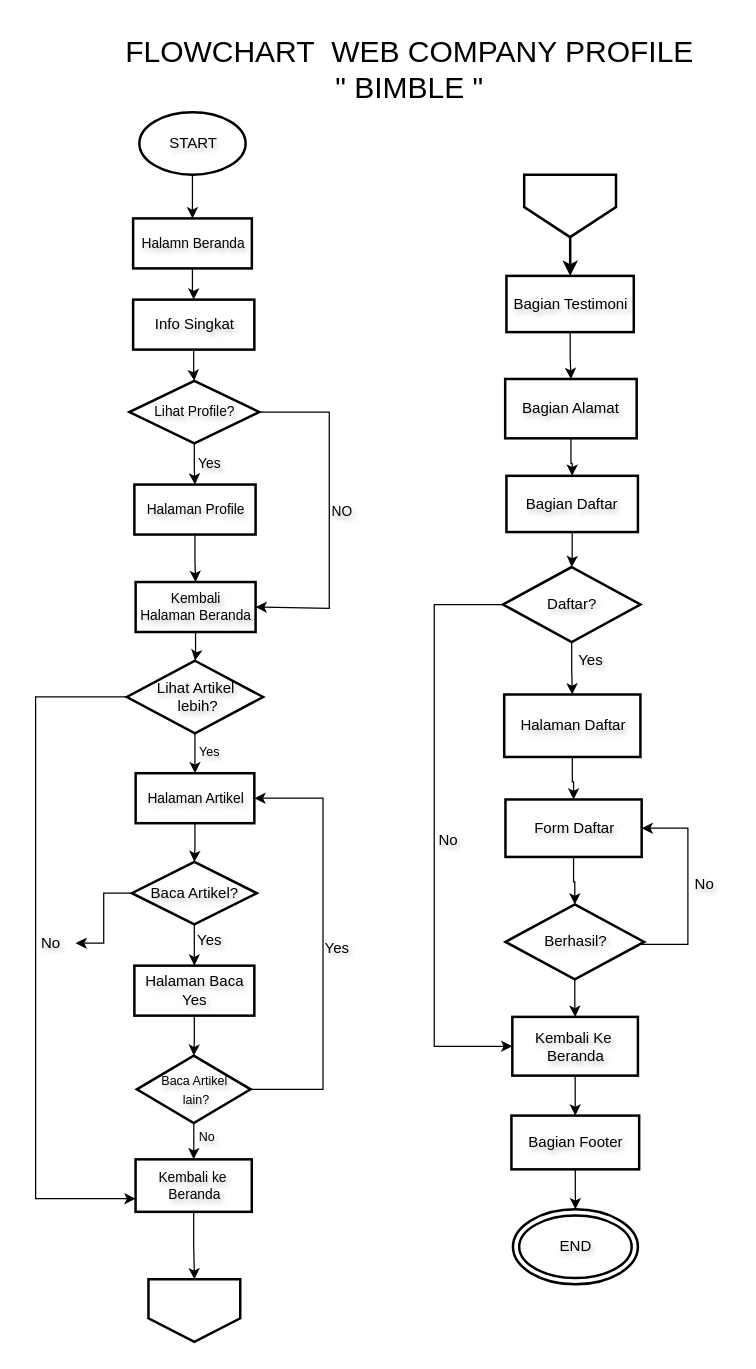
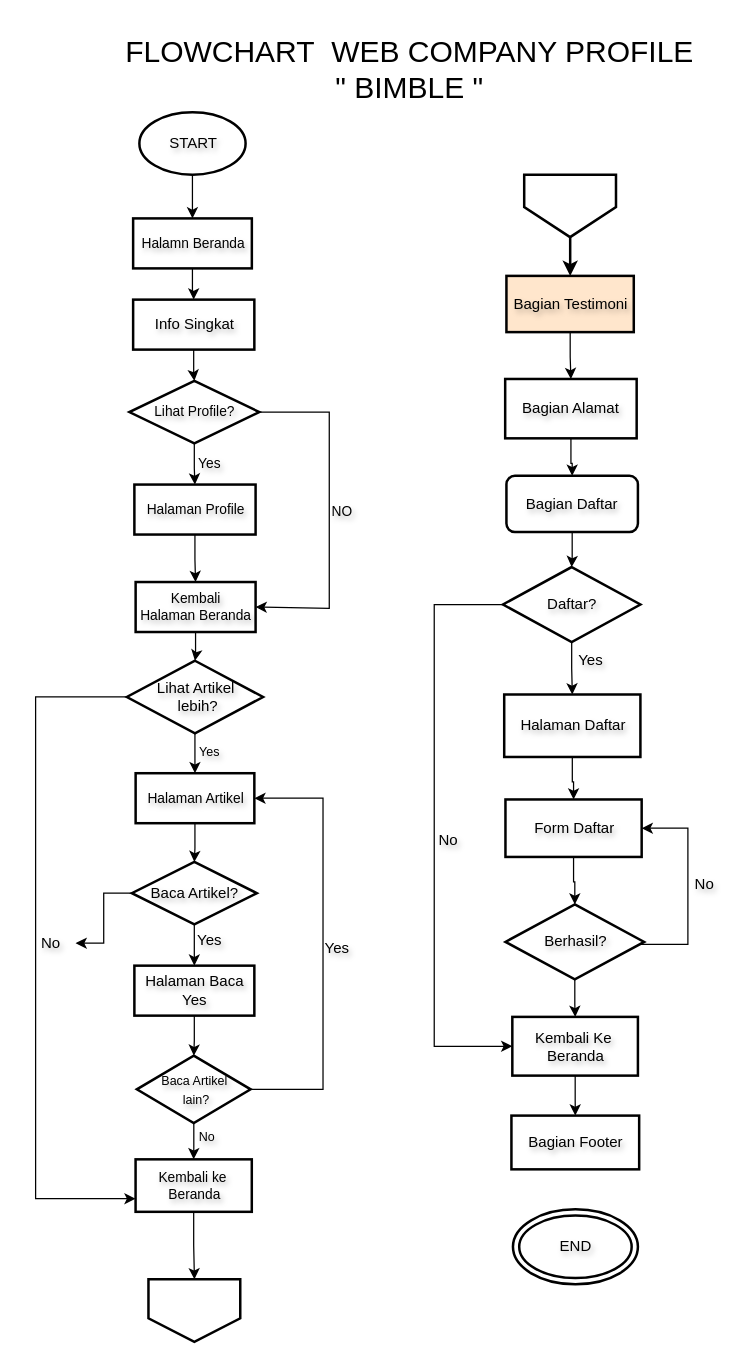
(570, 304) -> (570, 304)
(572, 504) -> (572, 504)
(576, 1185) -> none
